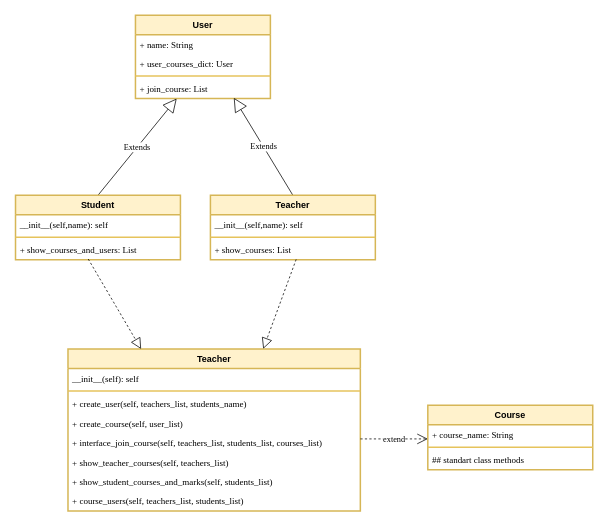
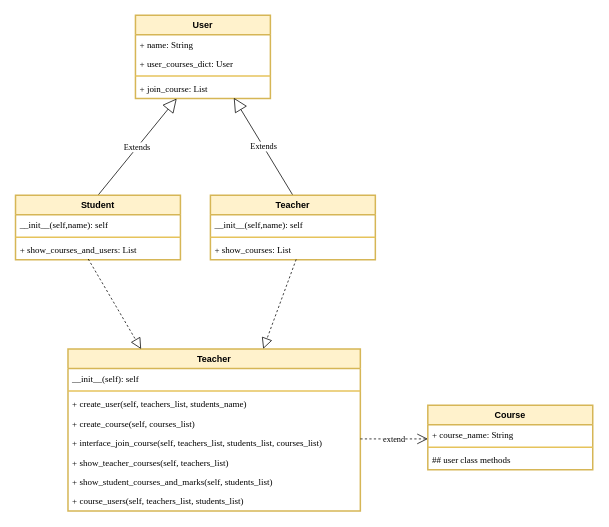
(146, 424) -> (153, 424)
(490, 461) -> (480, 461)
